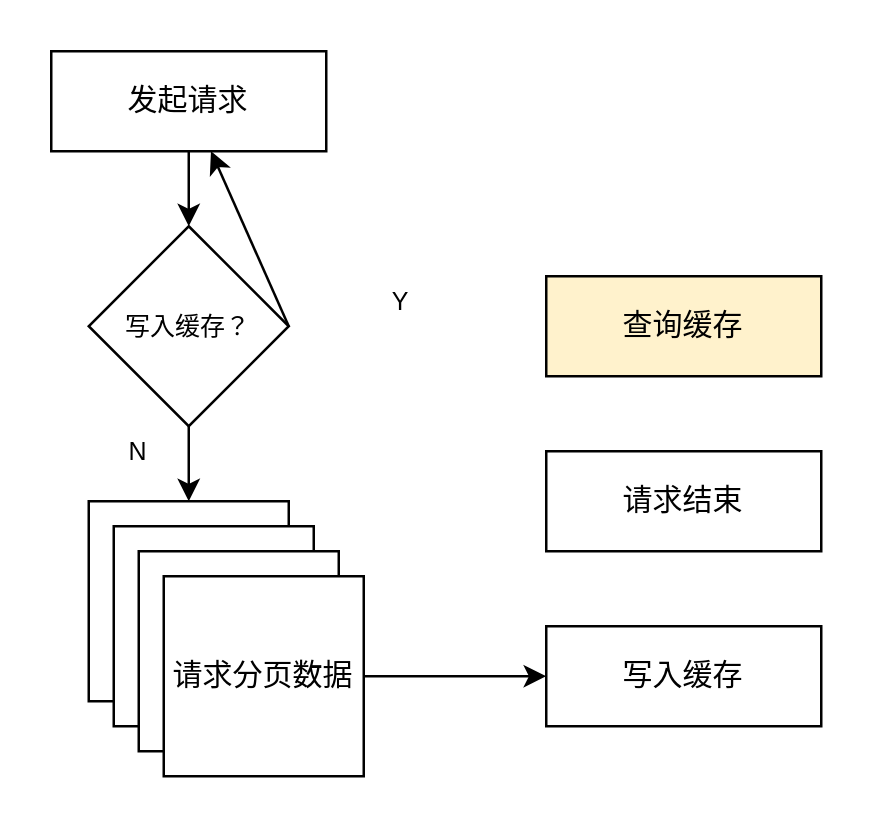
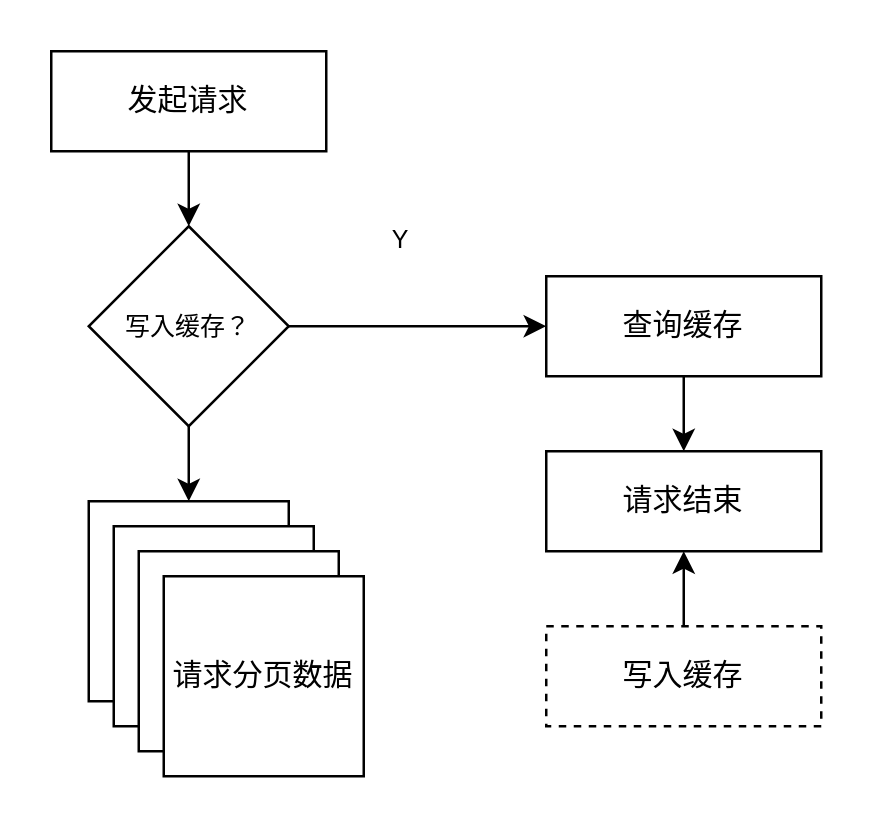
(253, 246) -> (409, 326)
(401, 301) -> (401, 239)
(684, 326) -> (684, 326)
none -> (684, 405)
(139, 451) -> none
none -> (684, 597)
(447, 676) -> none
(684, 676) -> (684, 676)
